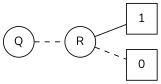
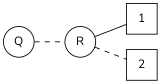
(142, 65) -> (142, 65)
